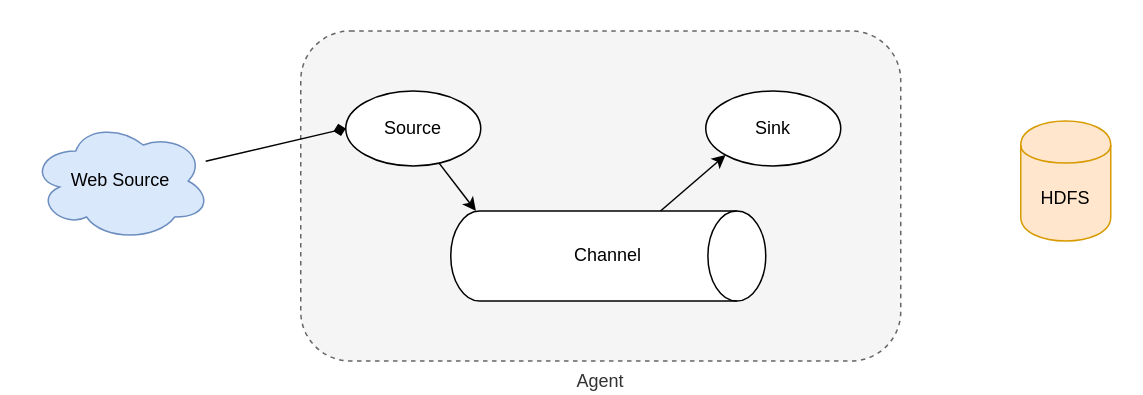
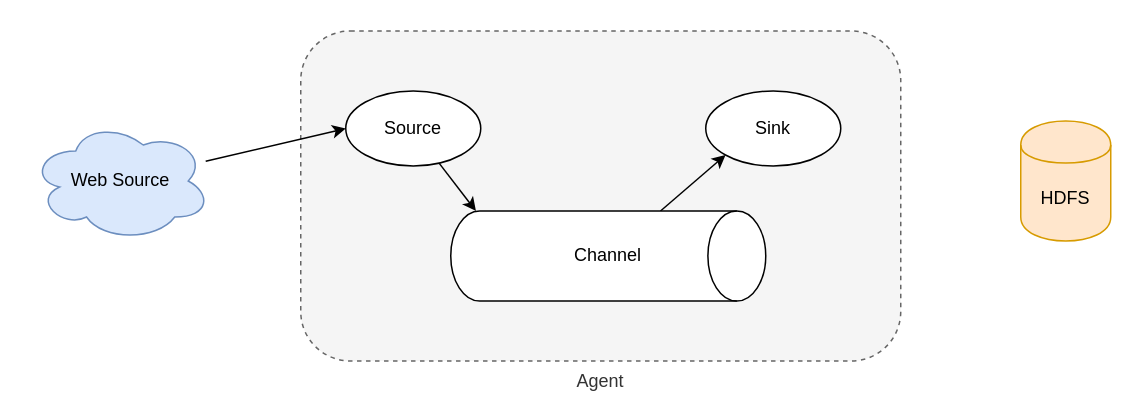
(334, 131) -> (334, 131)
